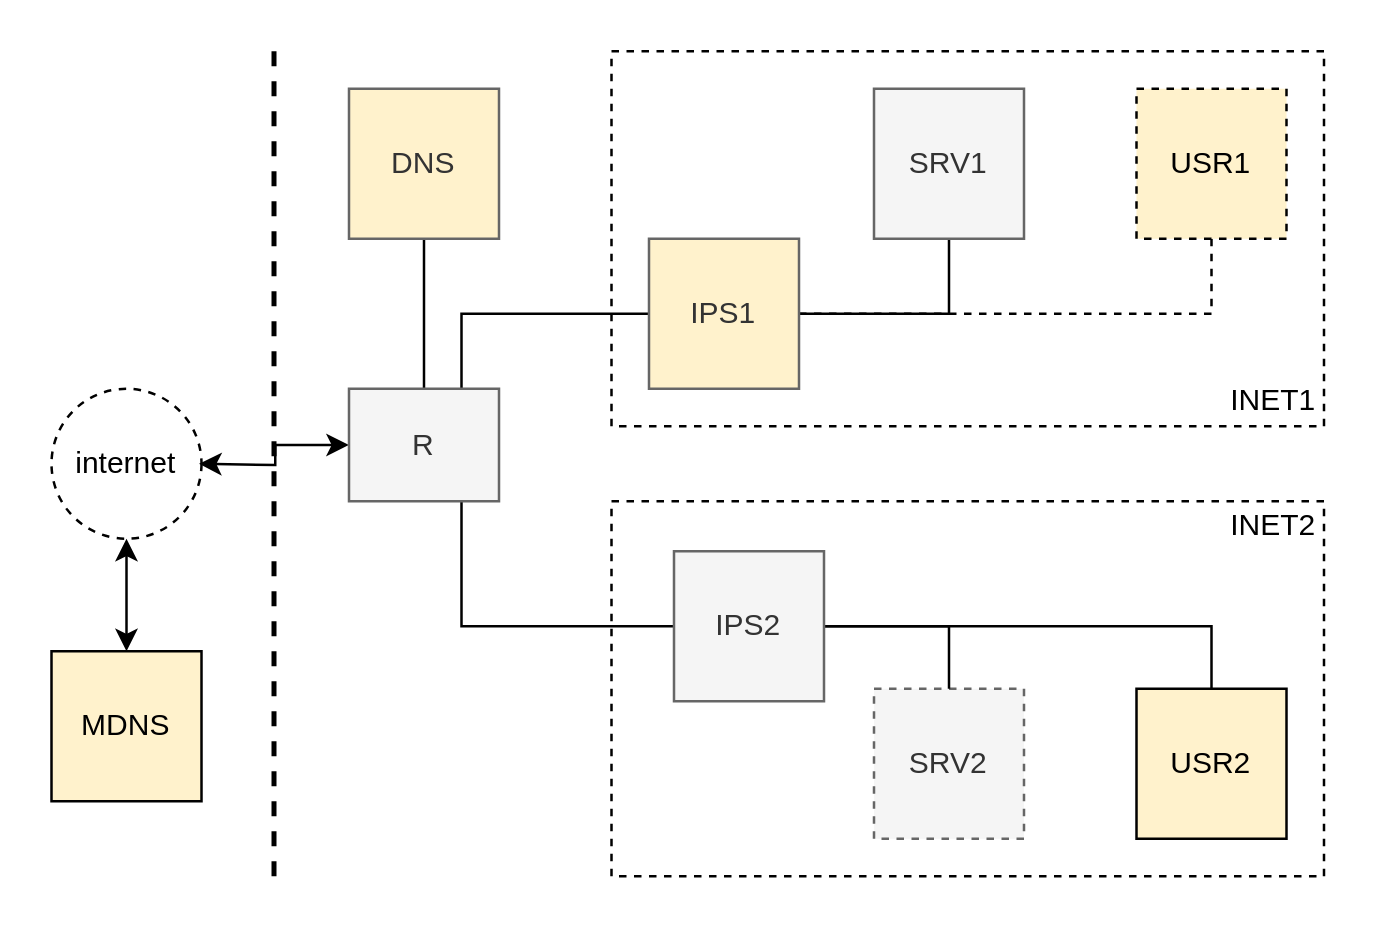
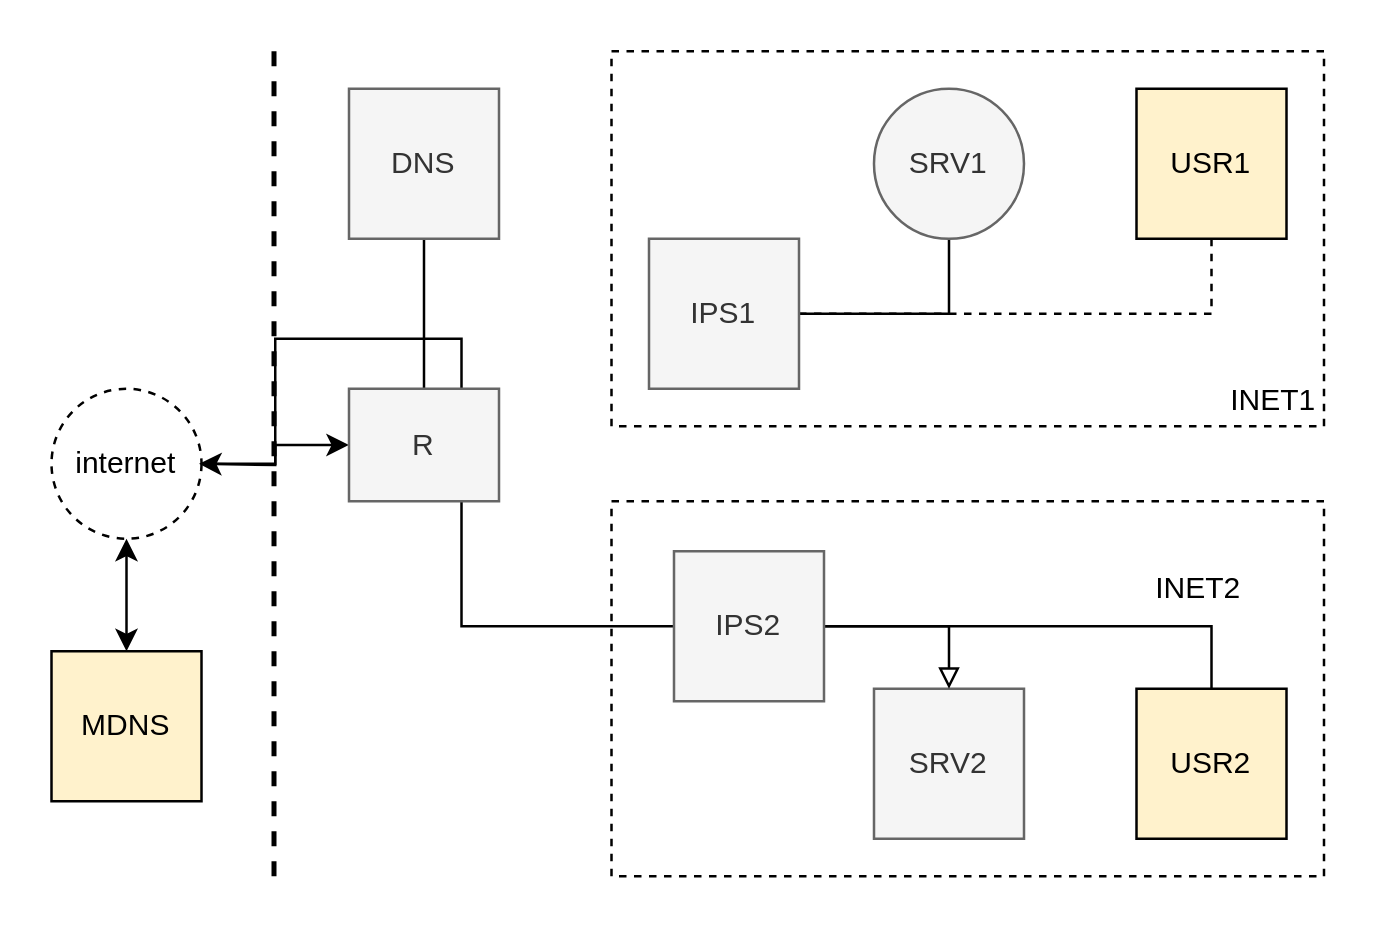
(424, 164) -> (424, 164)
(949, 164) -> (949, 164)
(1211, 164) -> (1211, 164)
(541, 314) -> (348, 339)
(724, 314) -> (724, 314)
(1274, 526) -> (1199, 589)
(949, 677) -> (949, 666)
(949, 764) -> (949, 764)
